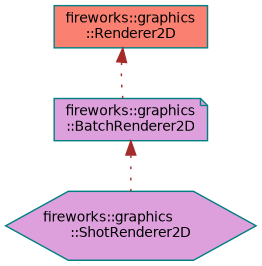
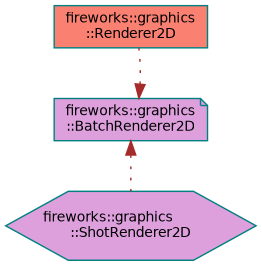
(121, 80) -> (140, 66)
